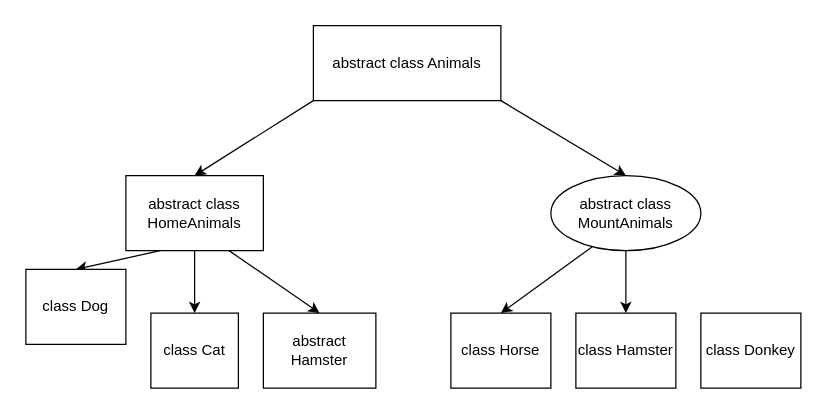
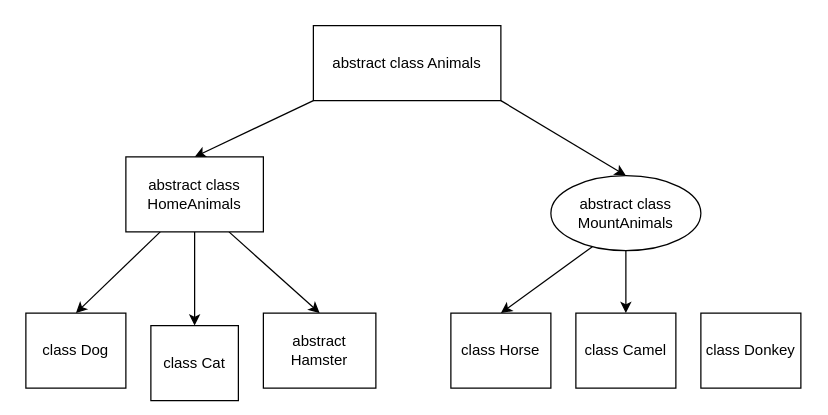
(194, 213) -> (194, 194)
(76, 307) -> (76, 351)
(194, 351) -> (194, 363)
(626, 351) -> (626, 351)
